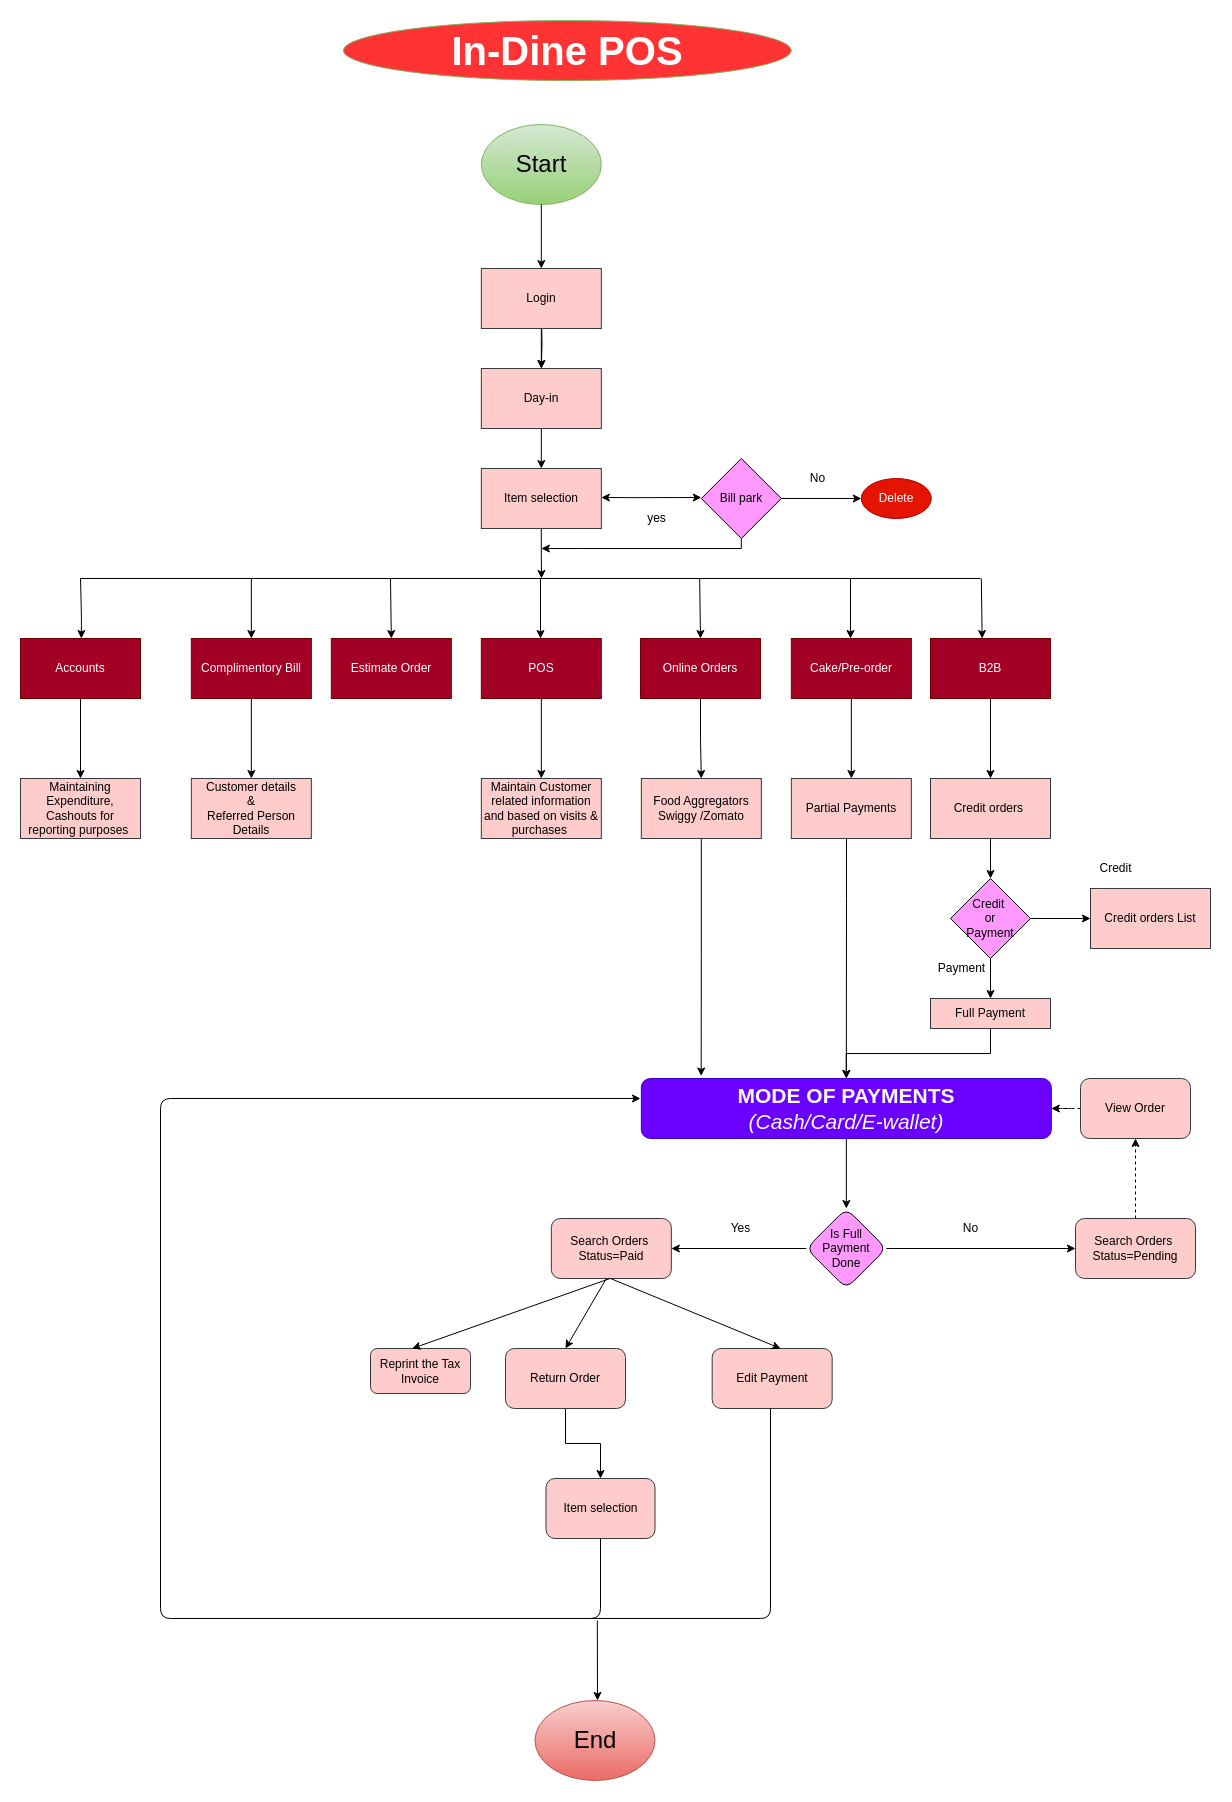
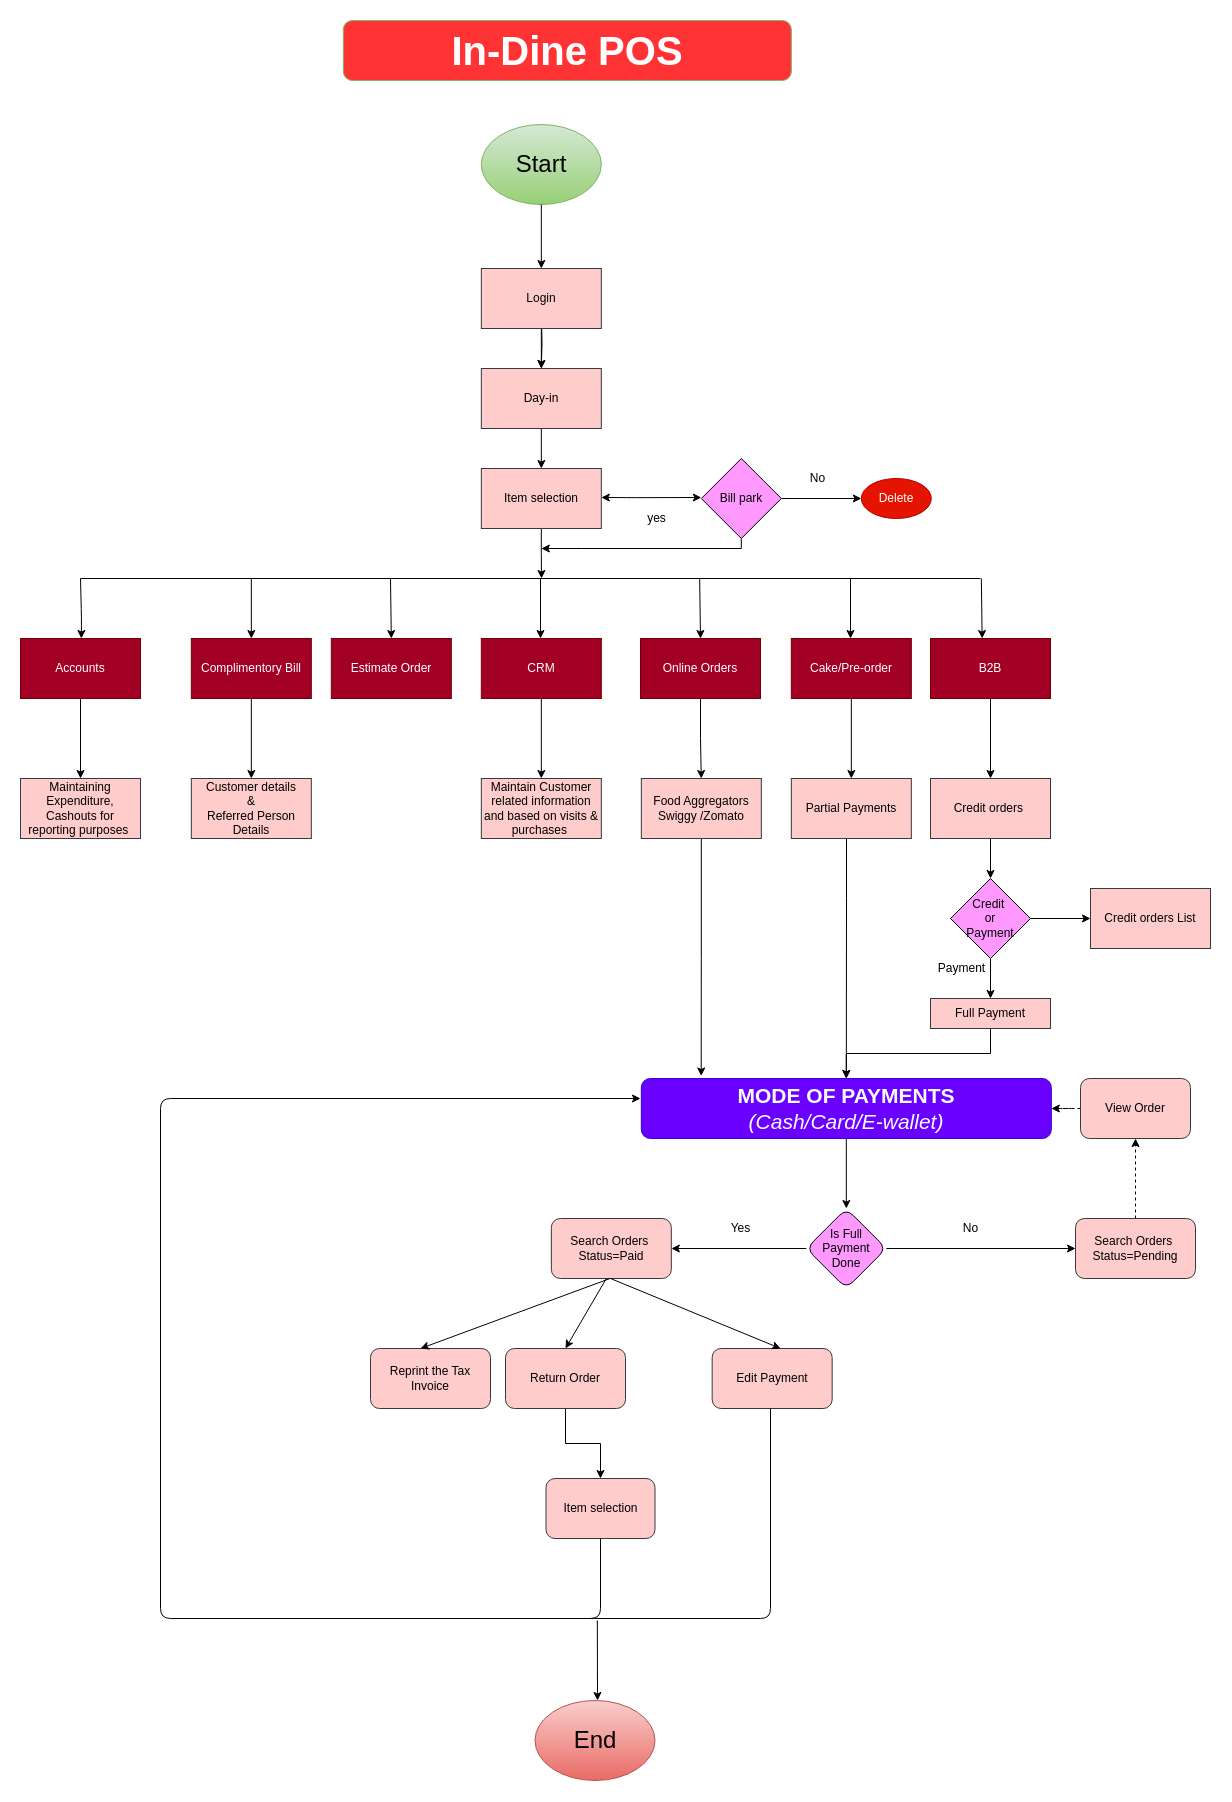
(567, 51) -> (567, 51)
(542, 669) -> (542, 669)
(1116, 869) -> none
(421, 1371) -> (431, 1379)
